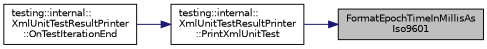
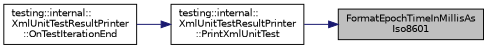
(411, 24) -> (411, 24)
